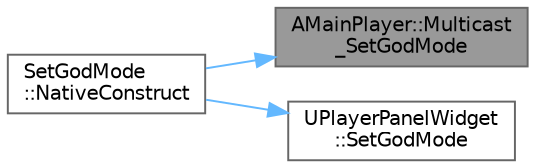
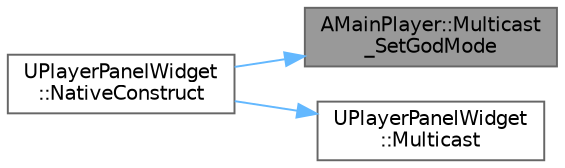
(107, 84) -> (121, 84)
(402, 131) -> (431, 131)
